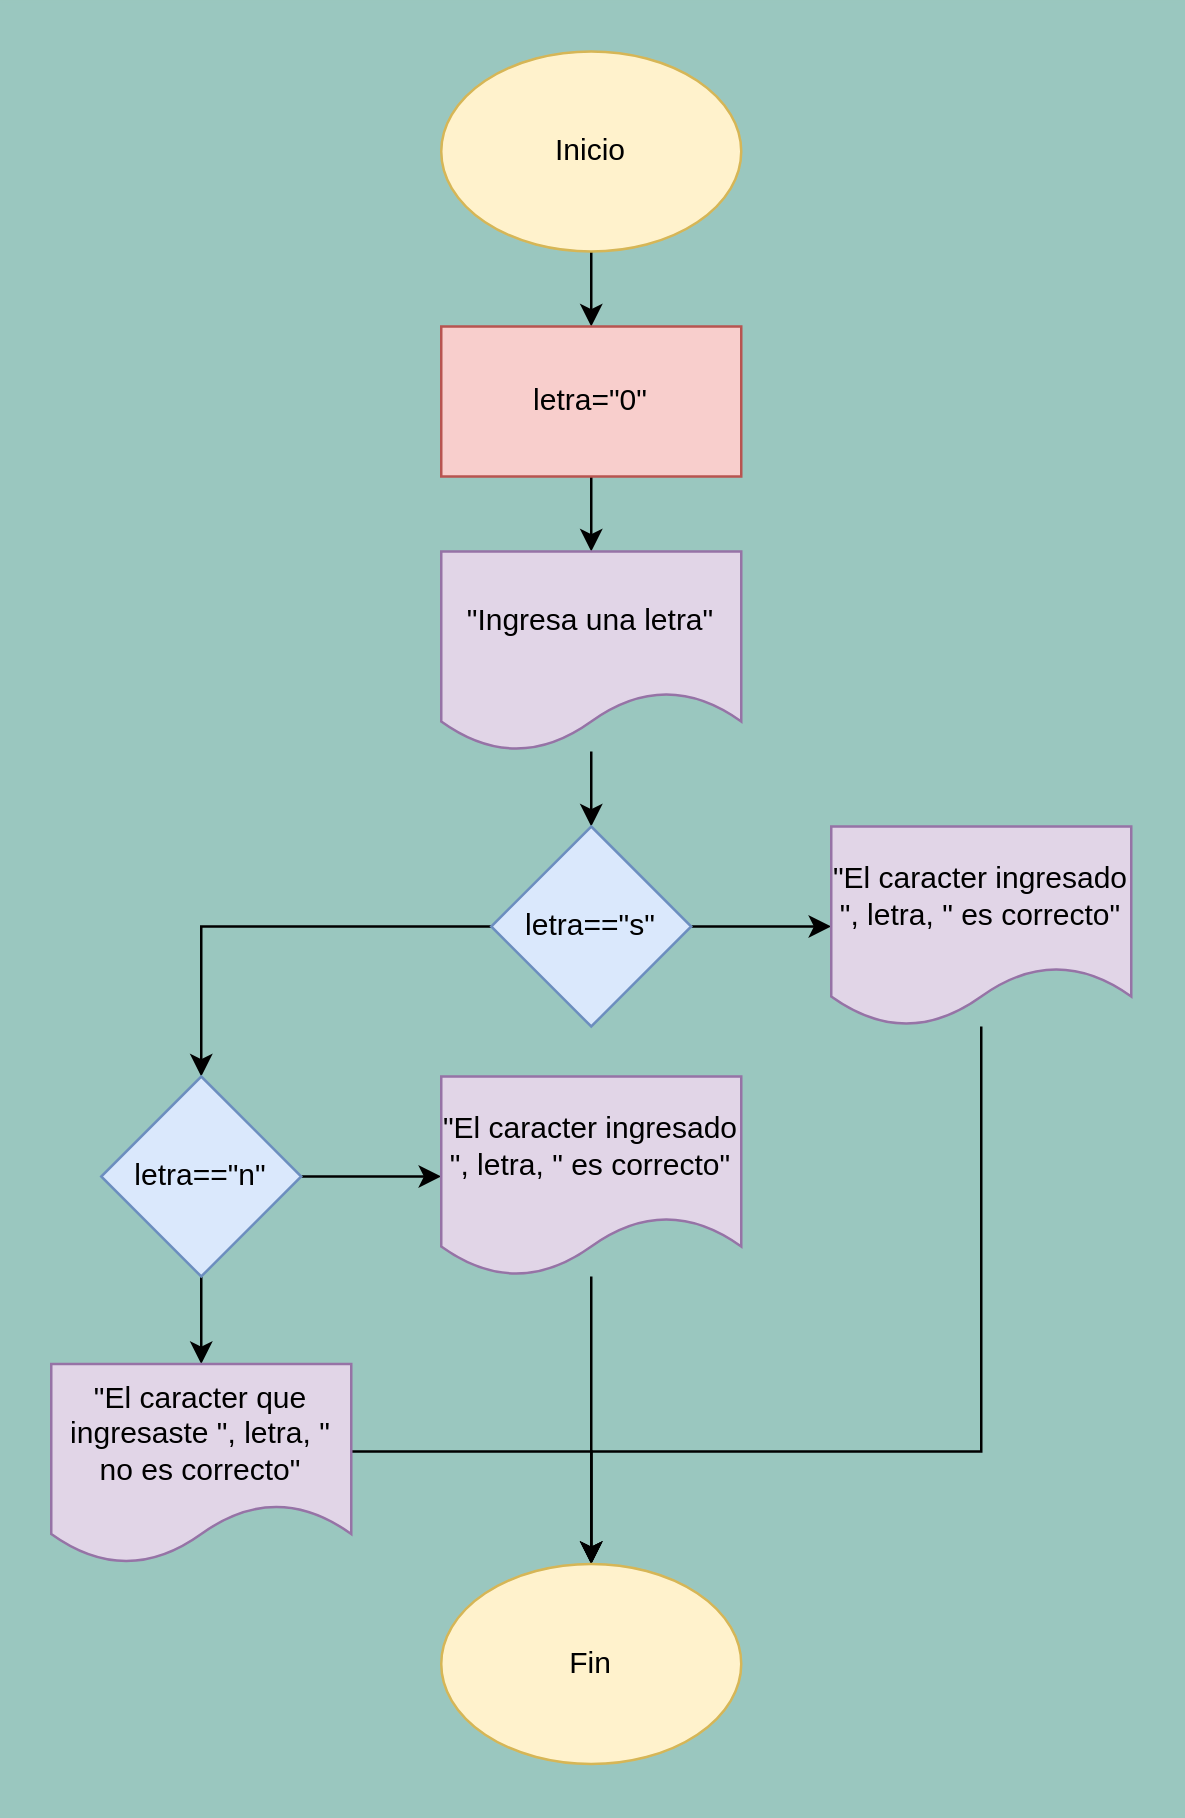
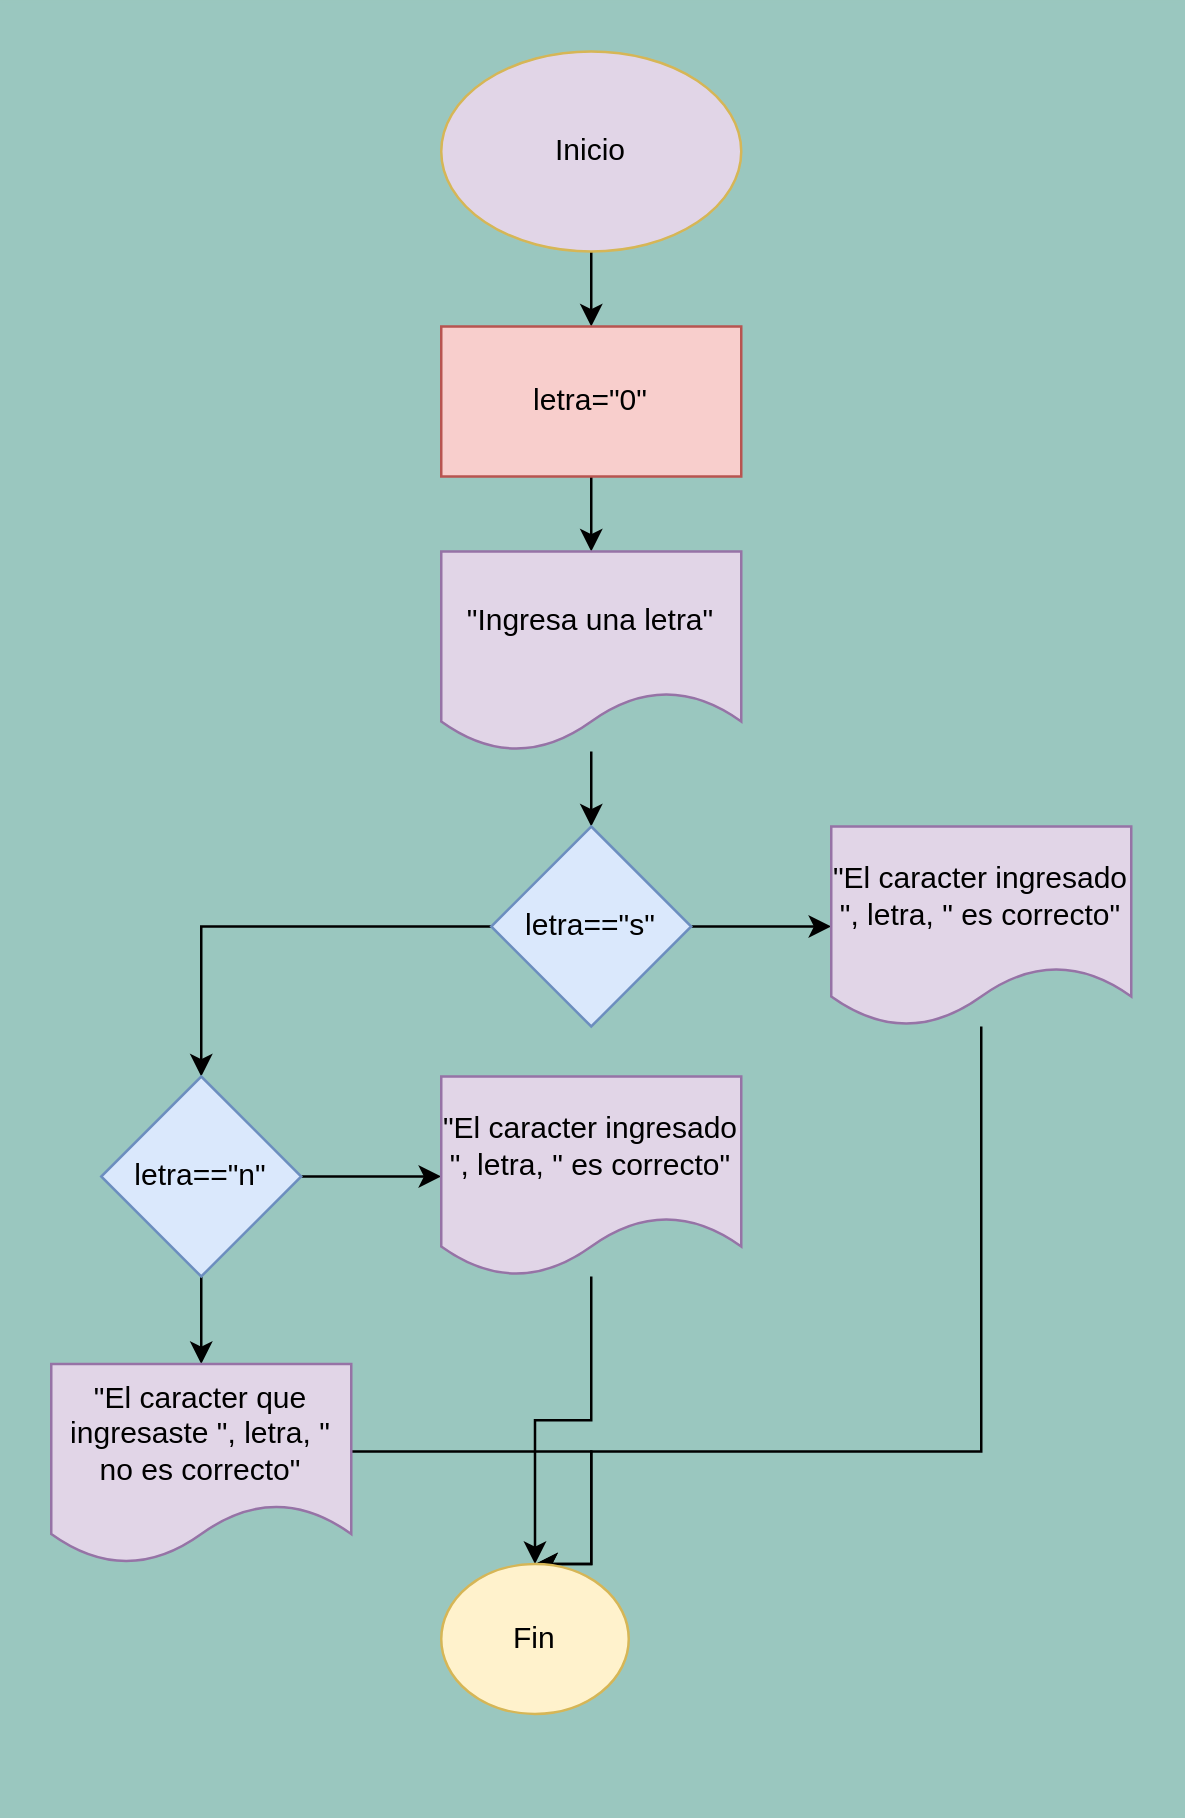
(591, 151) -> (591, 151)
(591, 1664) -> (535, 1639)
